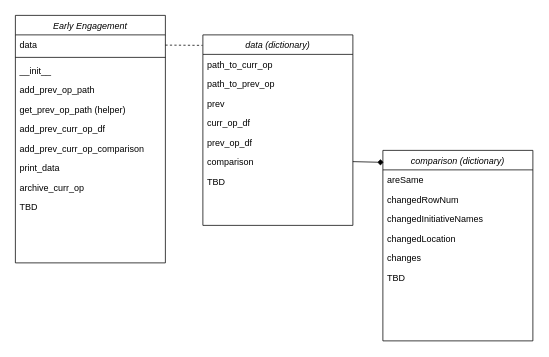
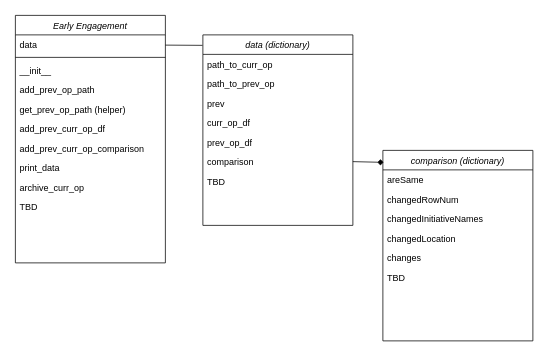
(184, 45) -> (184, 45)
